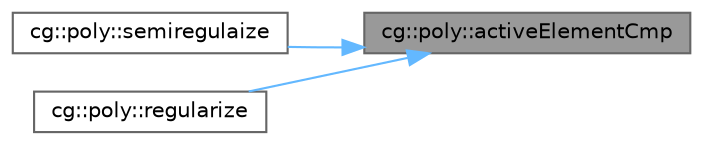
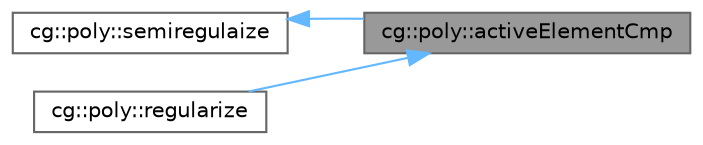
(315, 47) -> (337, 19)
